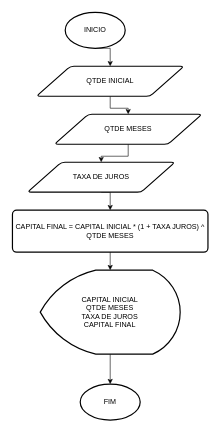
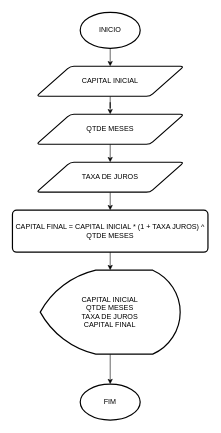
(95, 30) -> (110, 30)
(110, 81) -> (110, 81)
(128, 129) -> (110, 129)
(101, 177) -> (110, 177)
